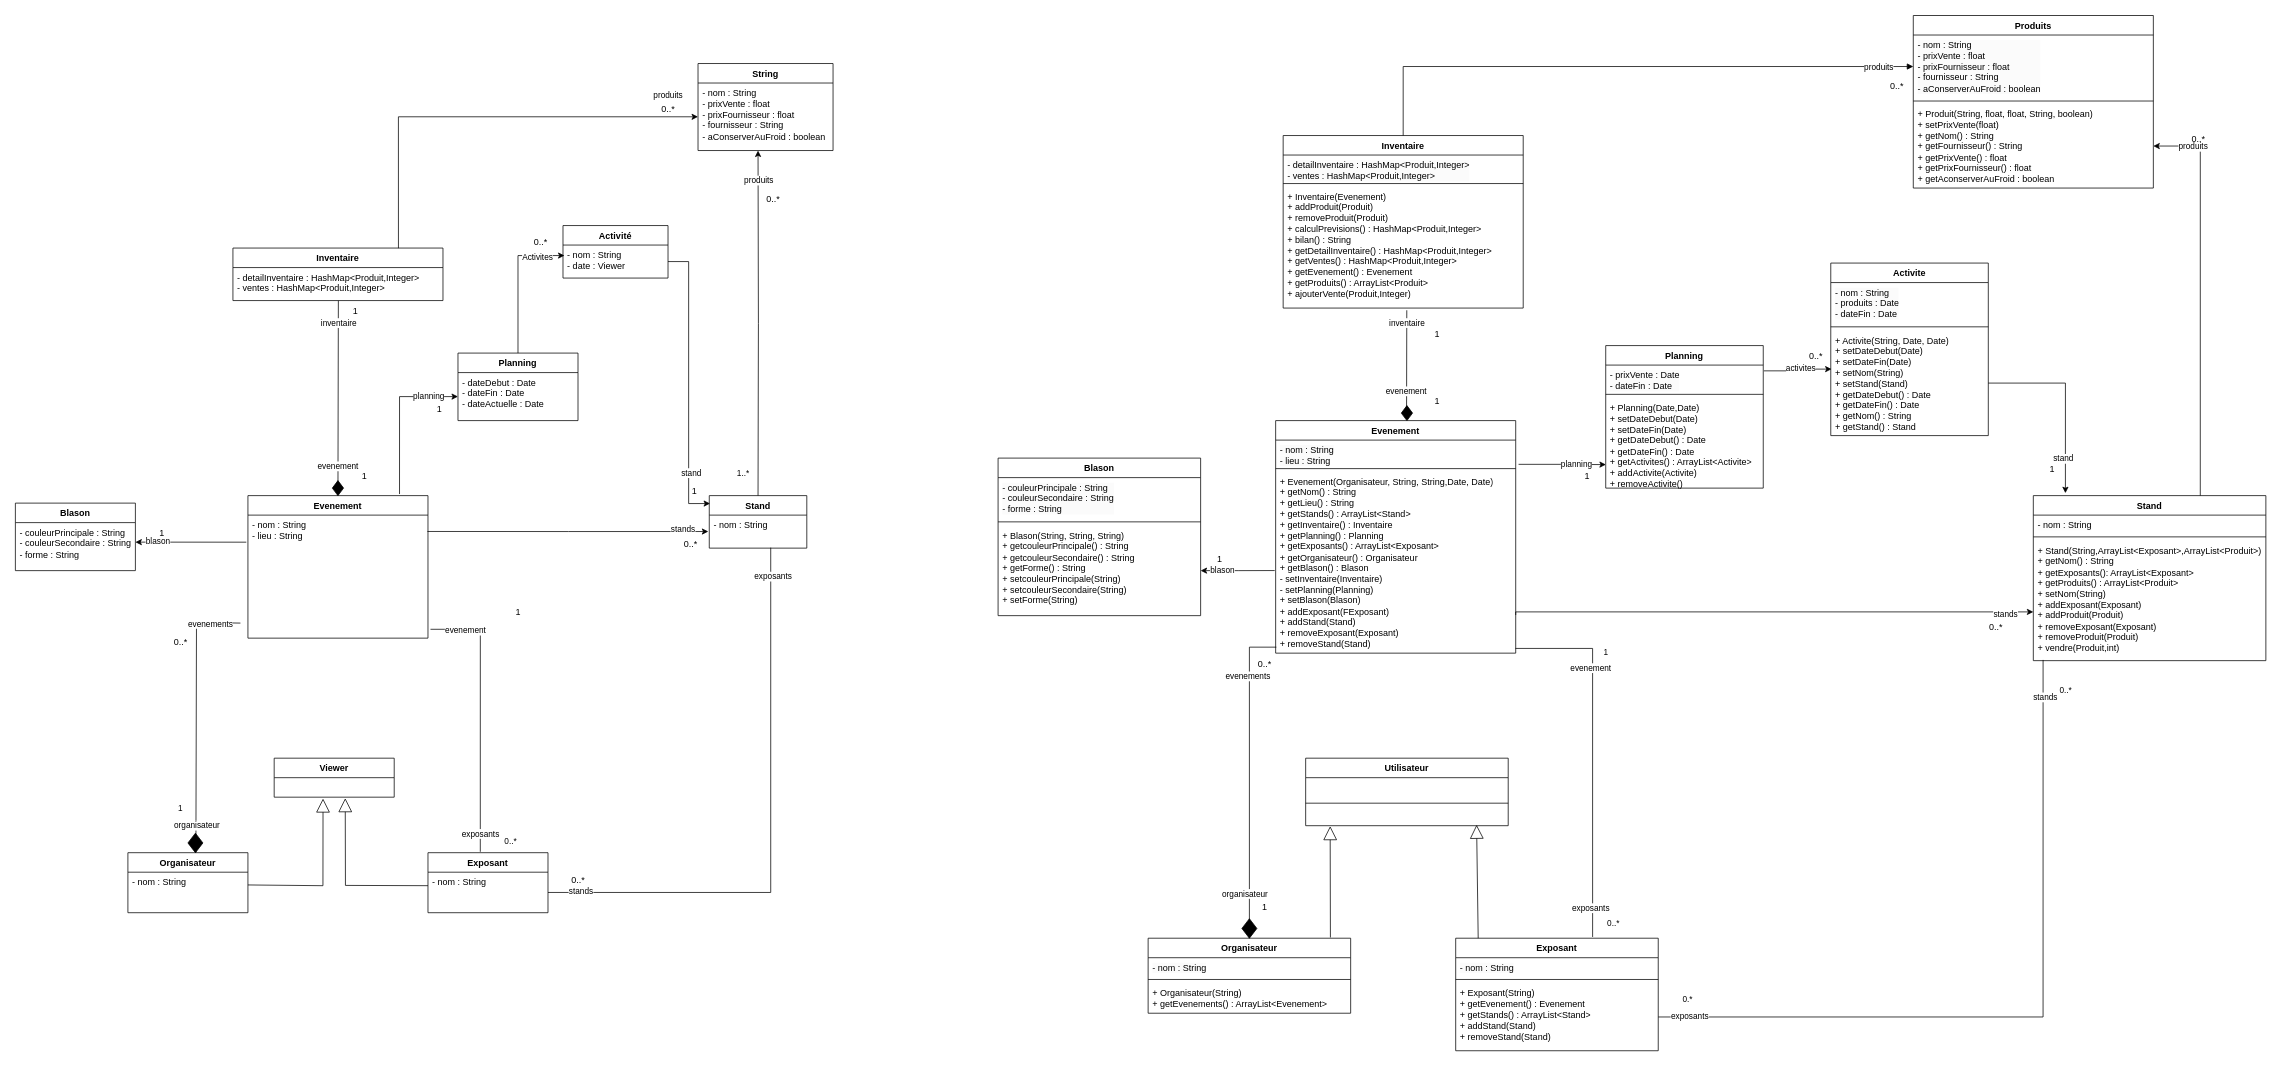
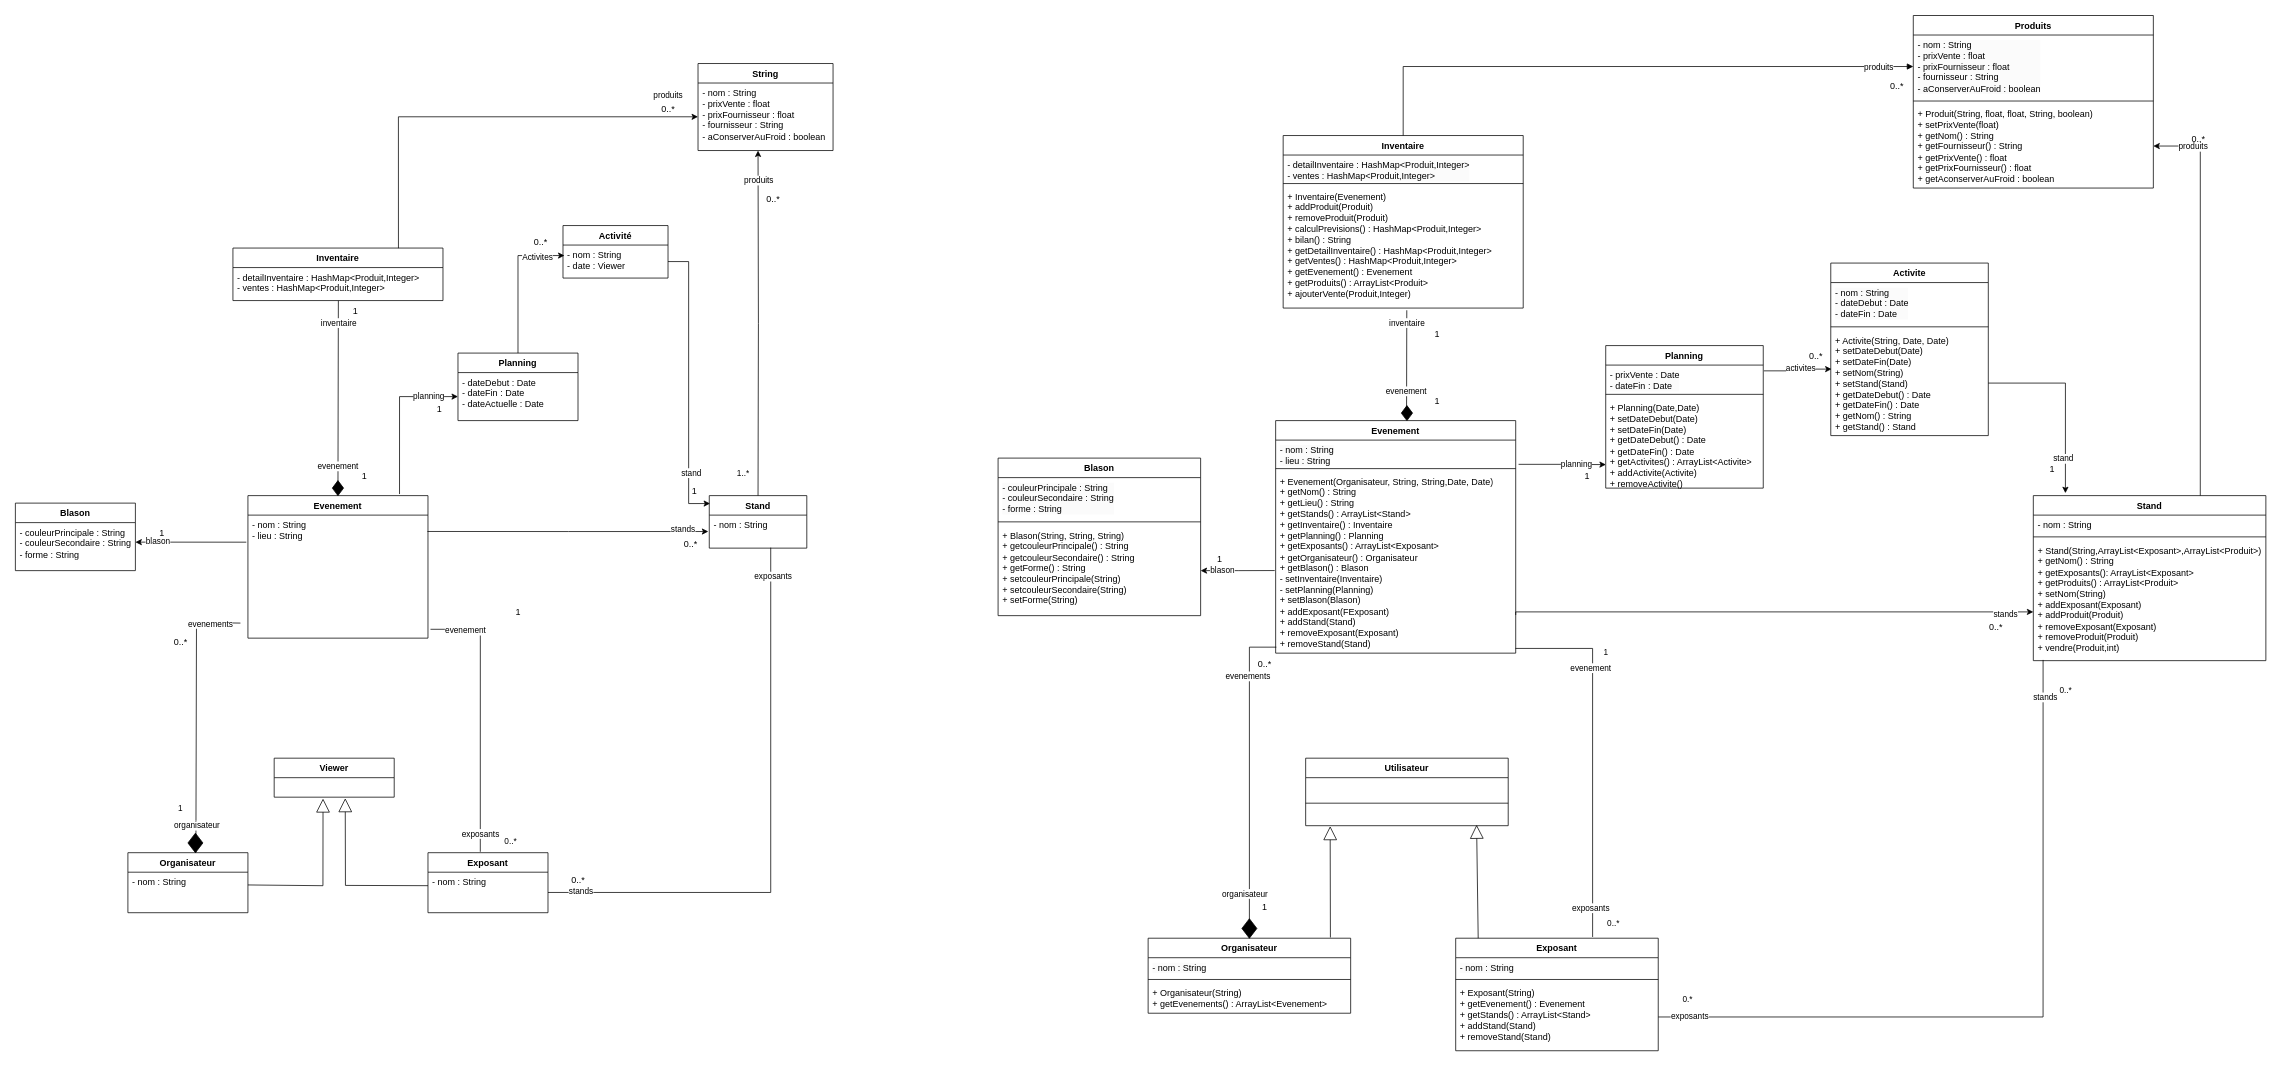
(1872, 304) -> (1876, 304)
